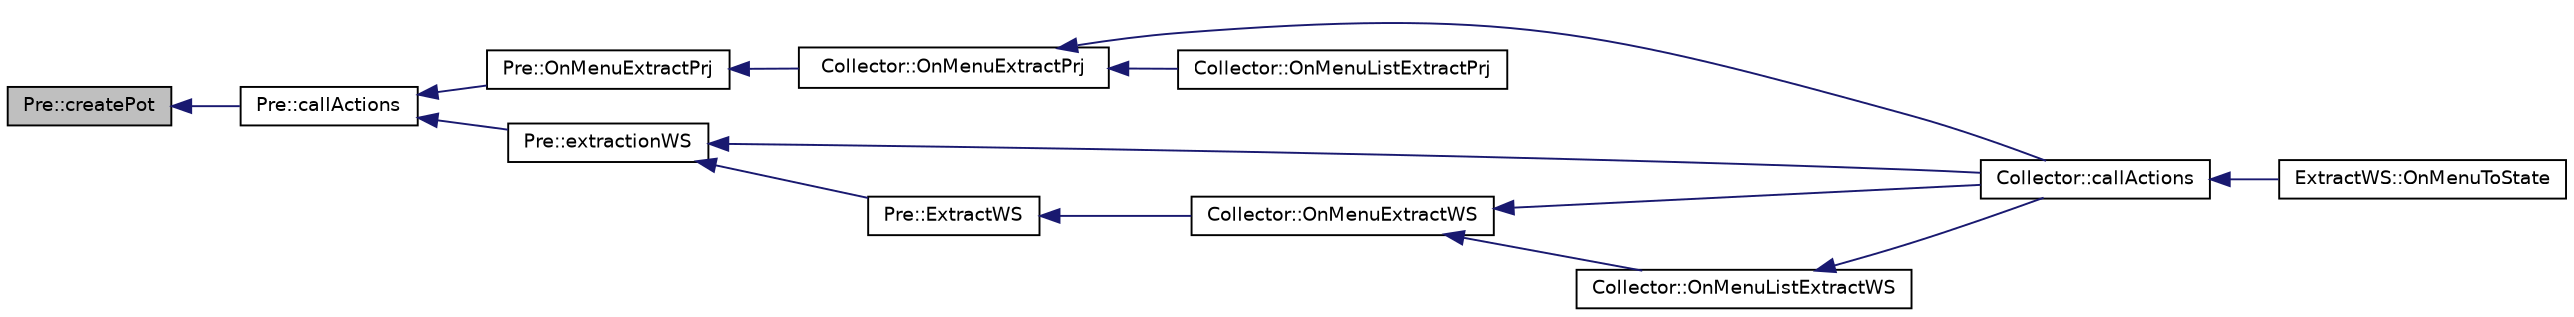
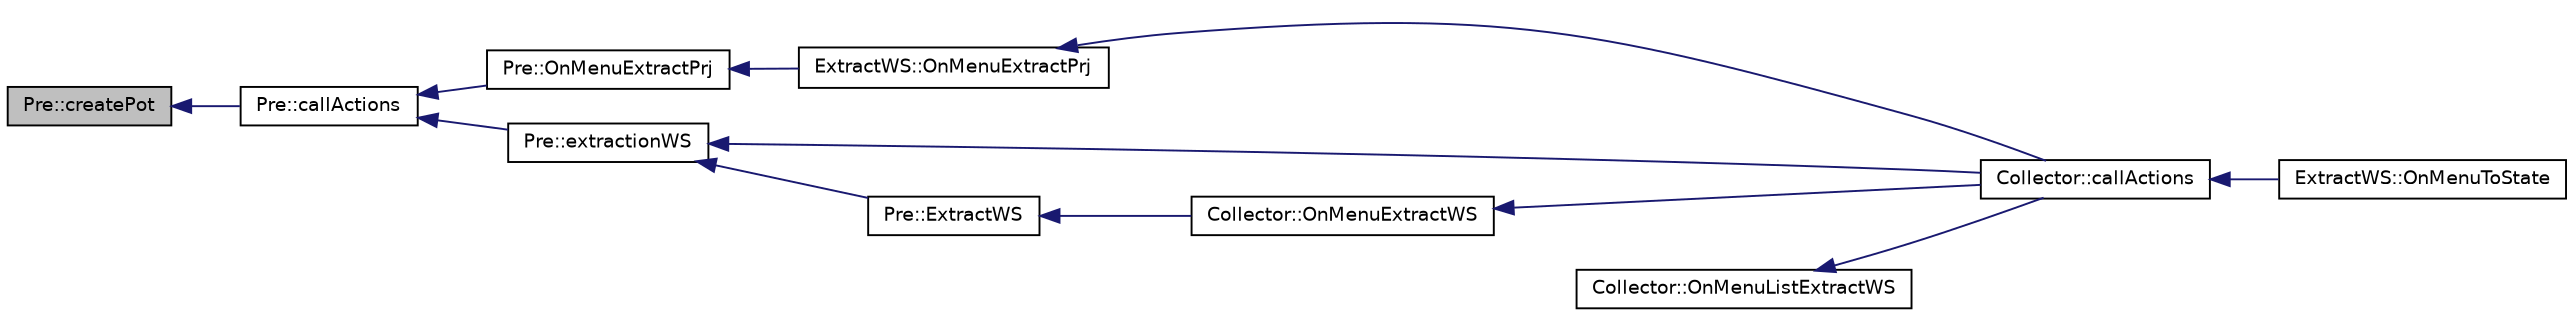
(954, 68) -> (954, 68)
(1343, 70) -> none
(1553, 254) -> none
